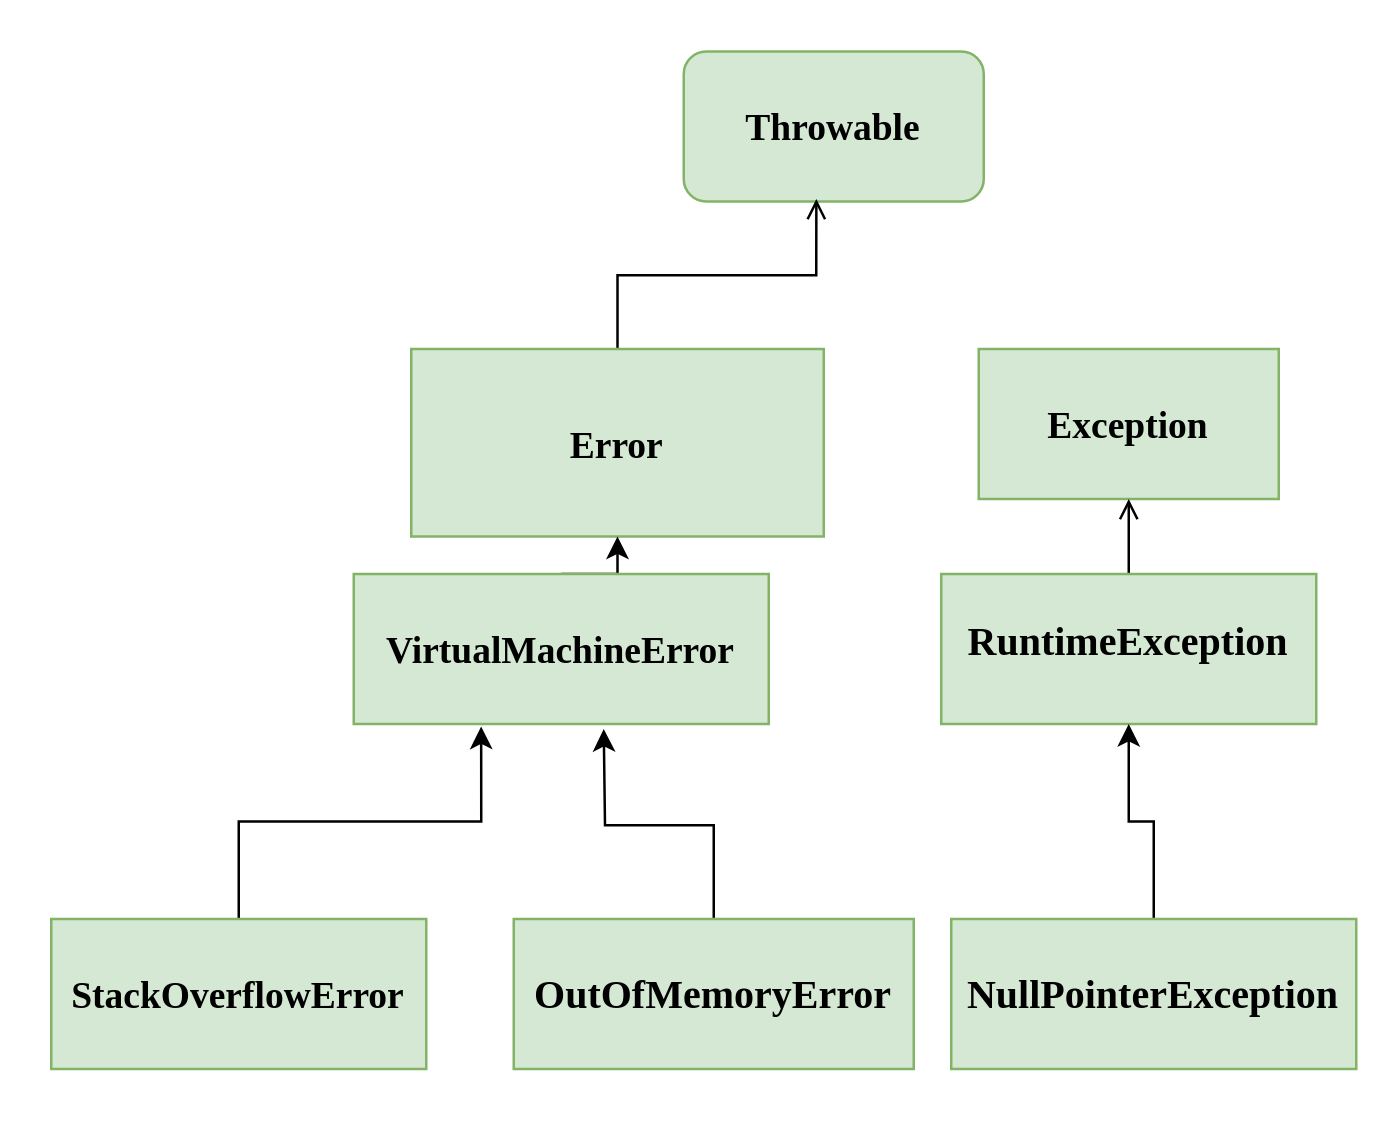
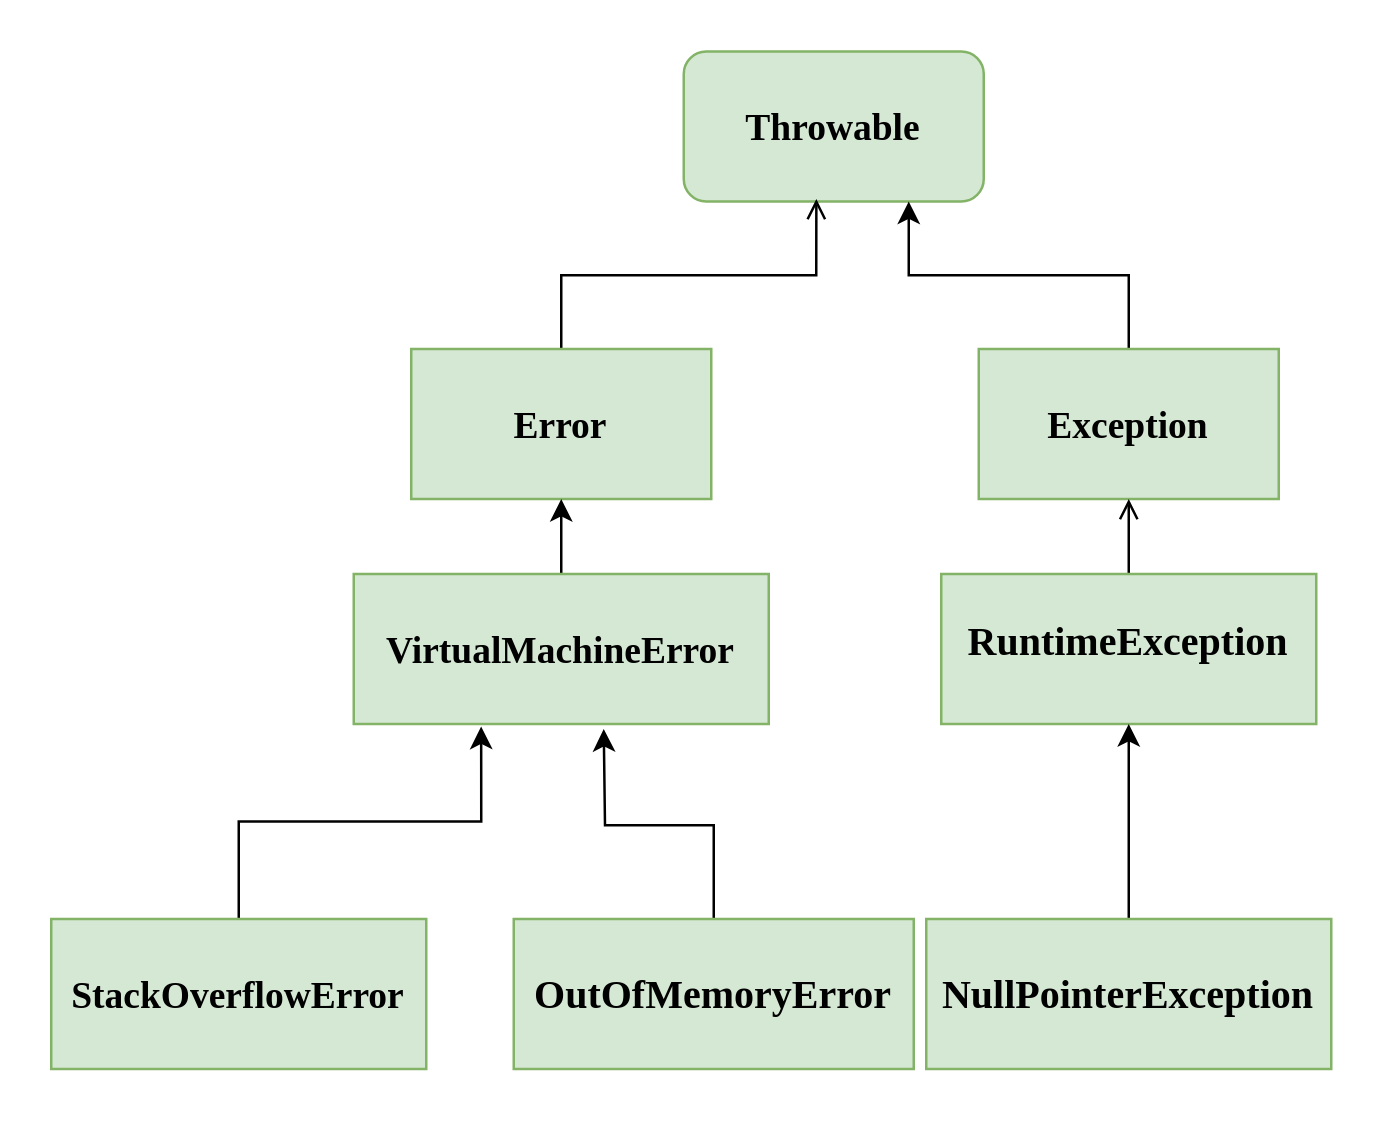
none -> (1027, 275)
(618, 443) -> (561, 424)
(1154, 994) -> (1129, 994)
